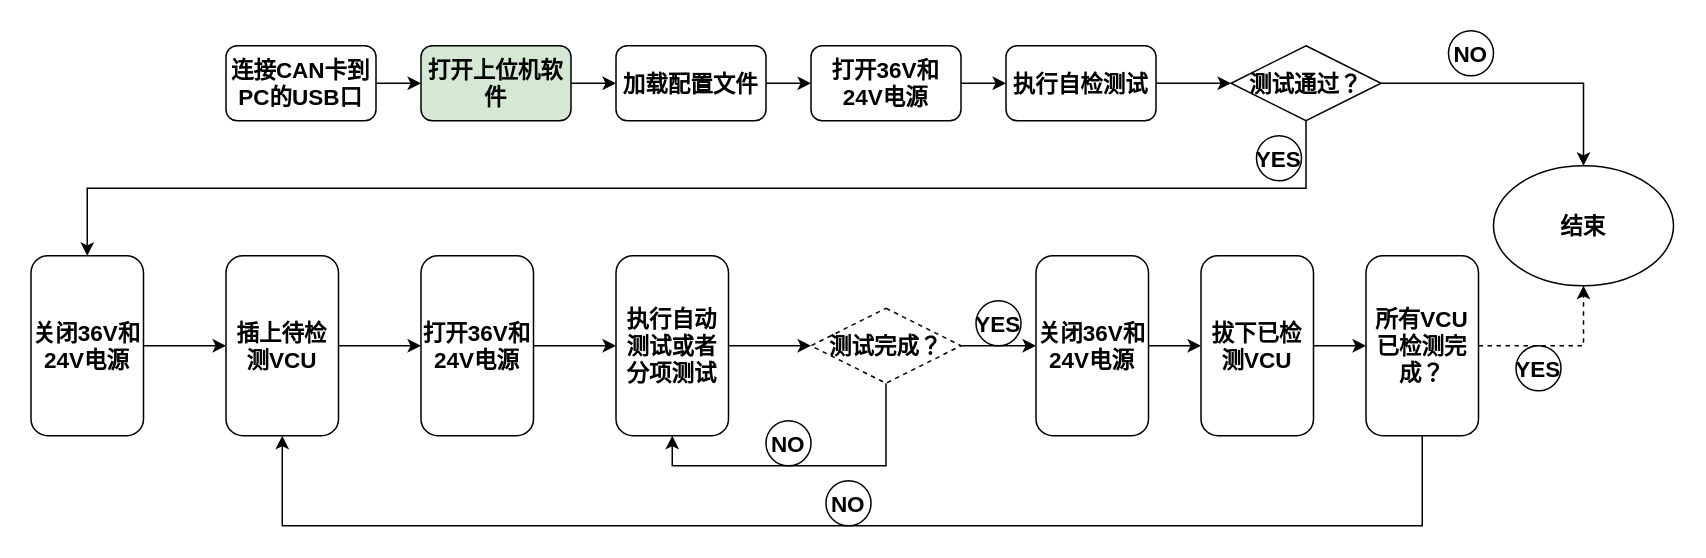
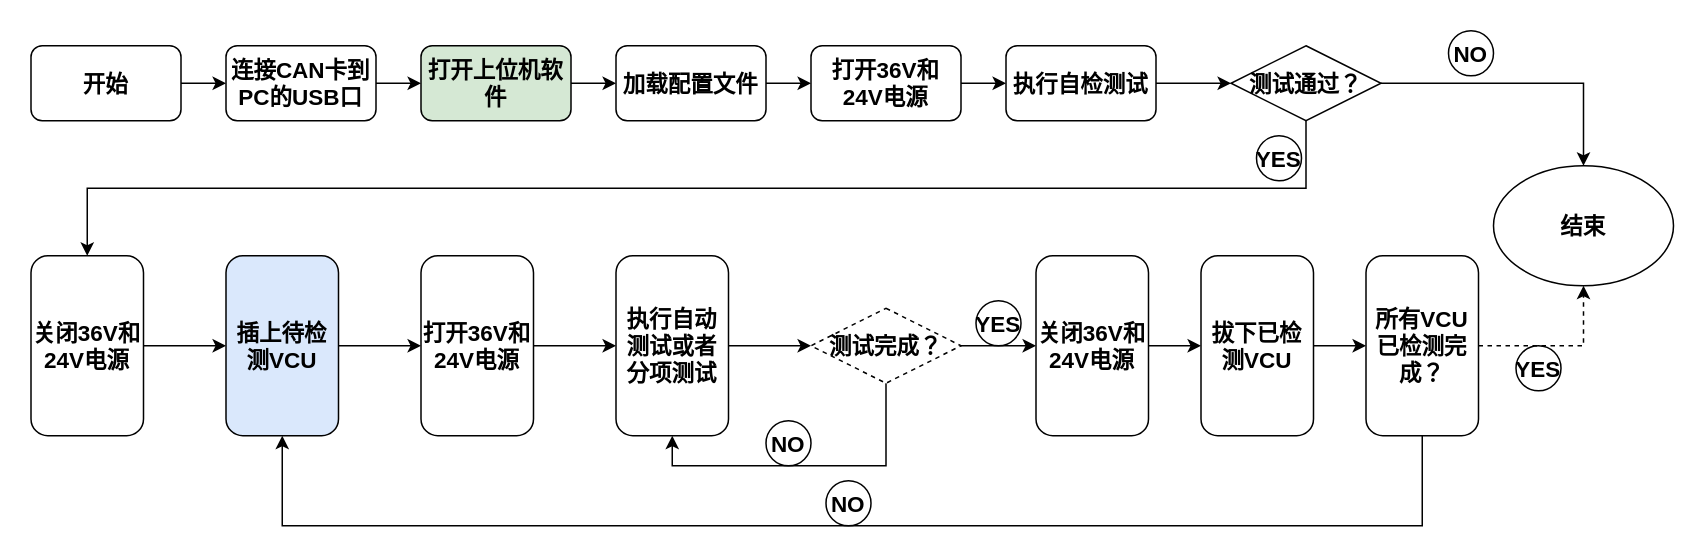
none -> (106, 83)
none -> (209, 83)
(282, 346) -> (282, 346)
